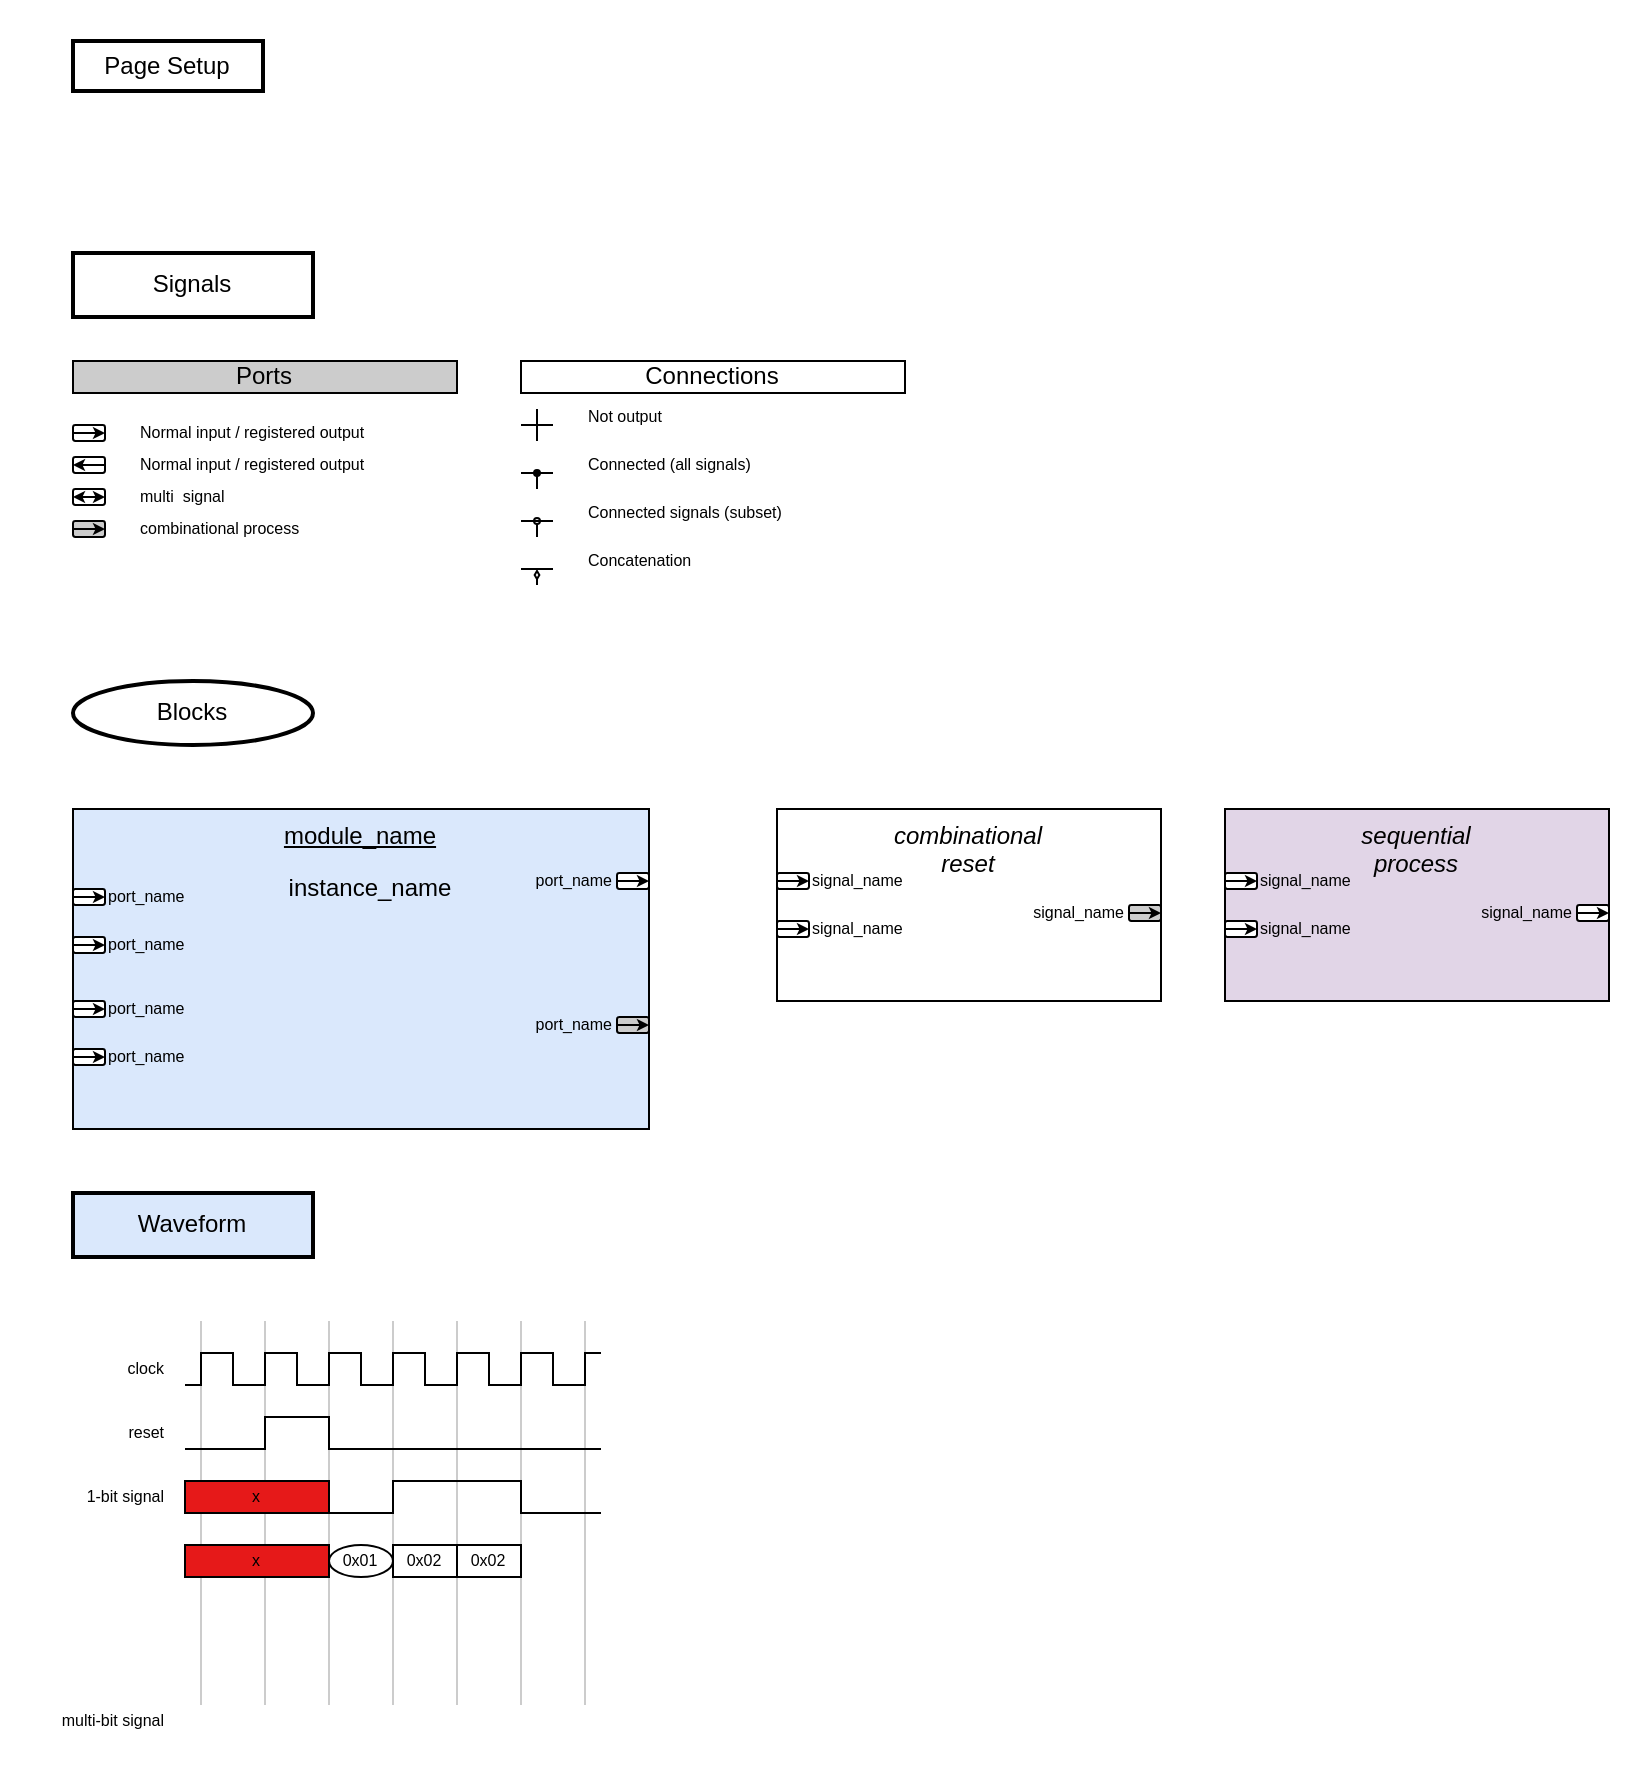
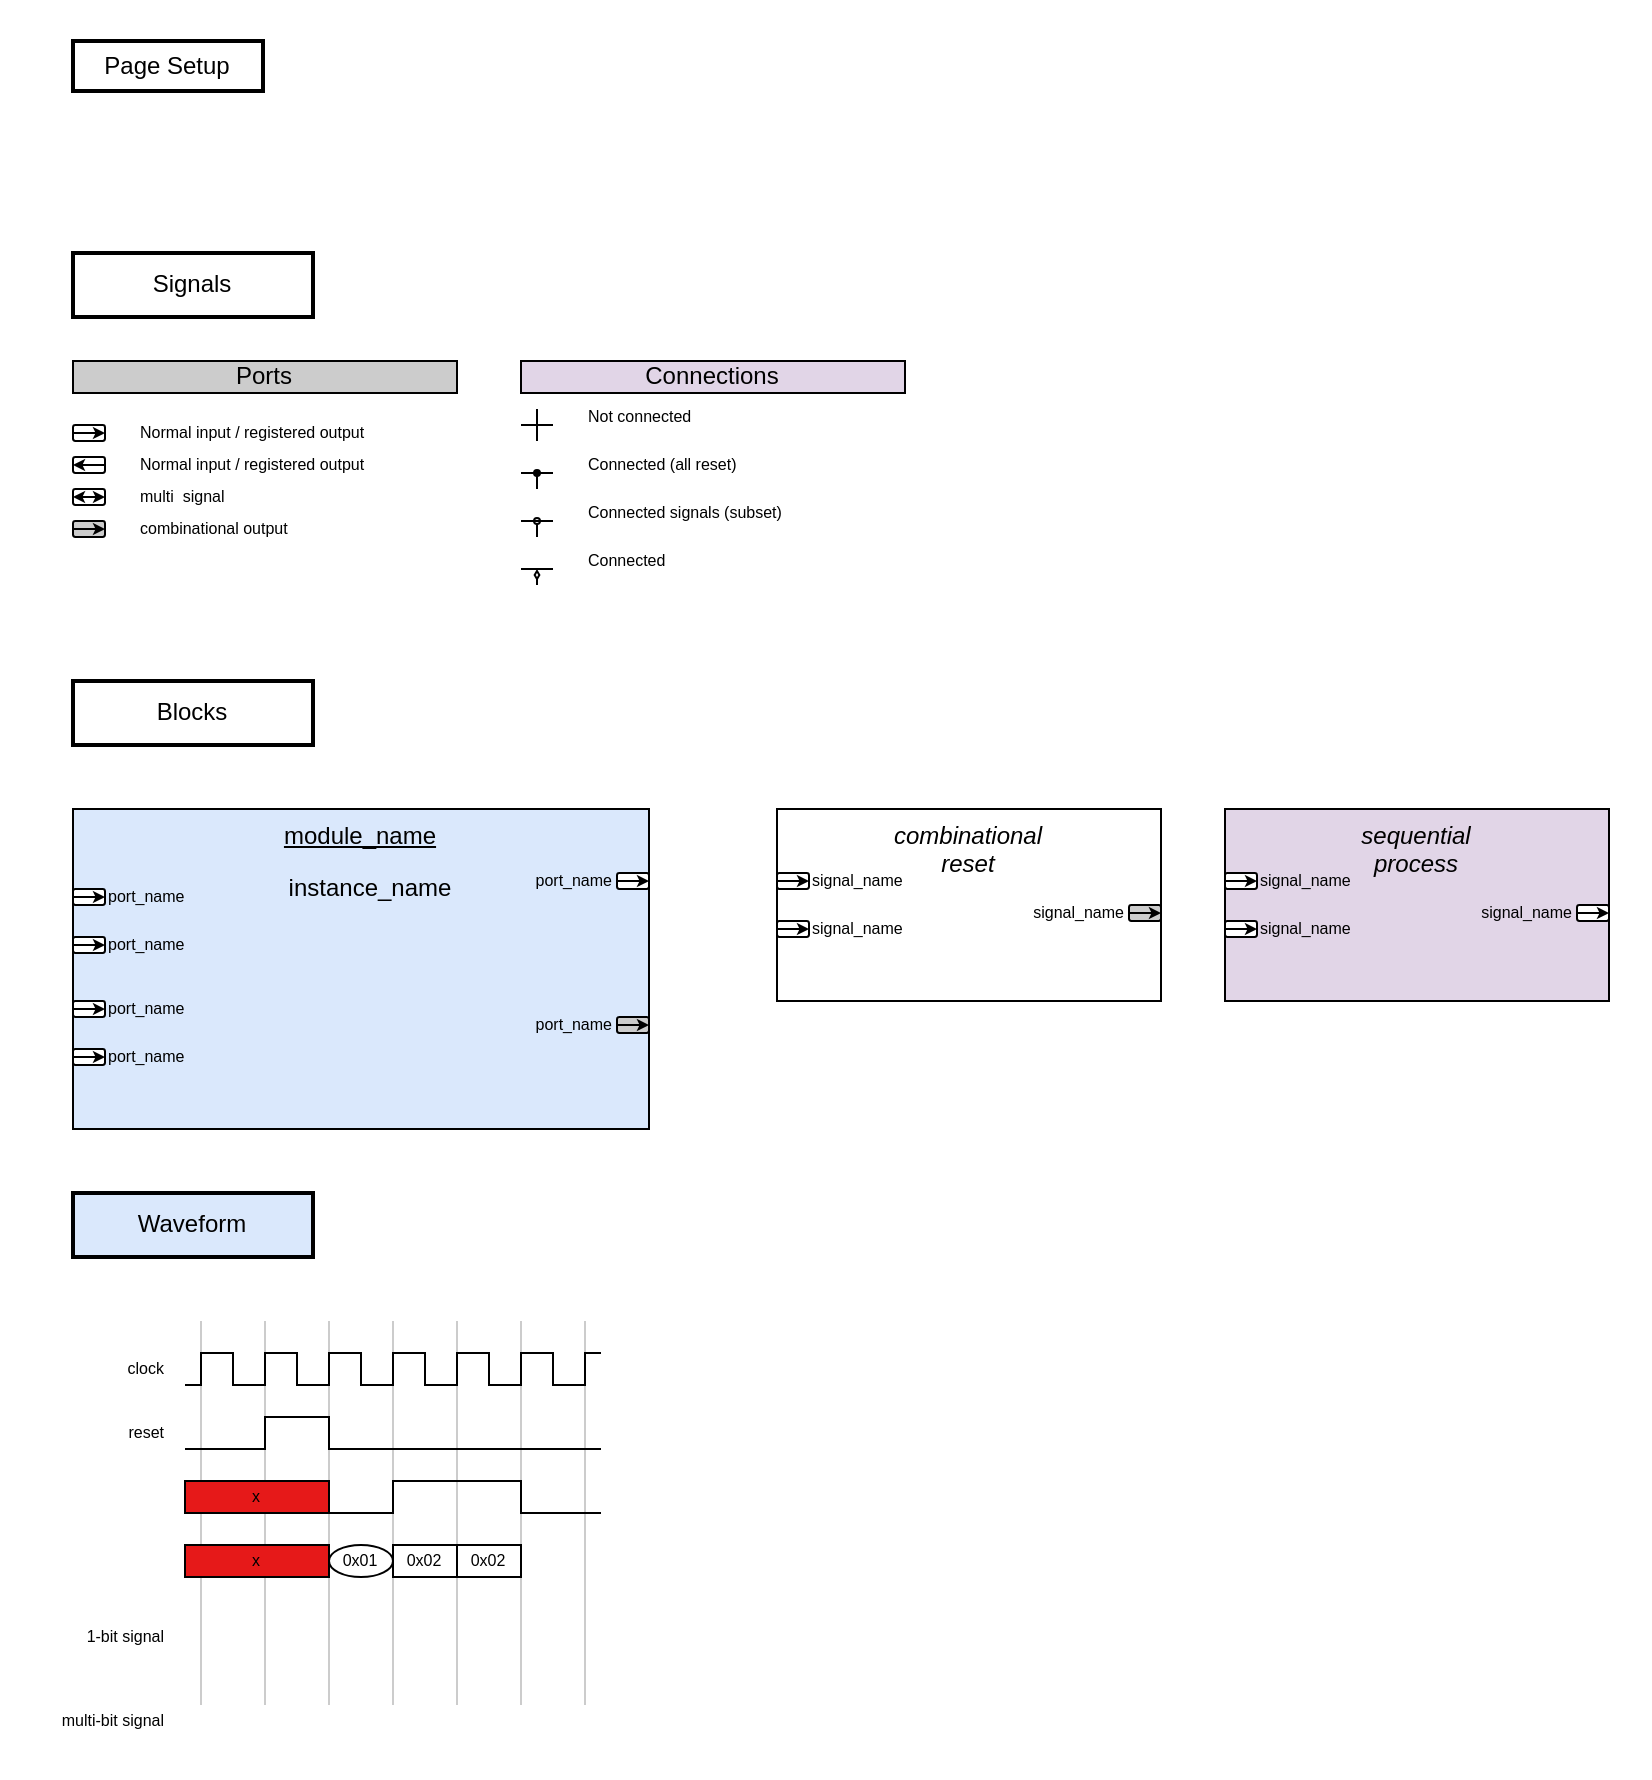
(713, 377) -> (713, 377)
(632, 417) -> (645, 417)
(680, 465) -> (675, 465)
(227, 529) -> (222, 529)
(645, 561) -> (629, 561)
(193, 713) -> (193, 713)
(105, 1497) -> (105, 1637)
